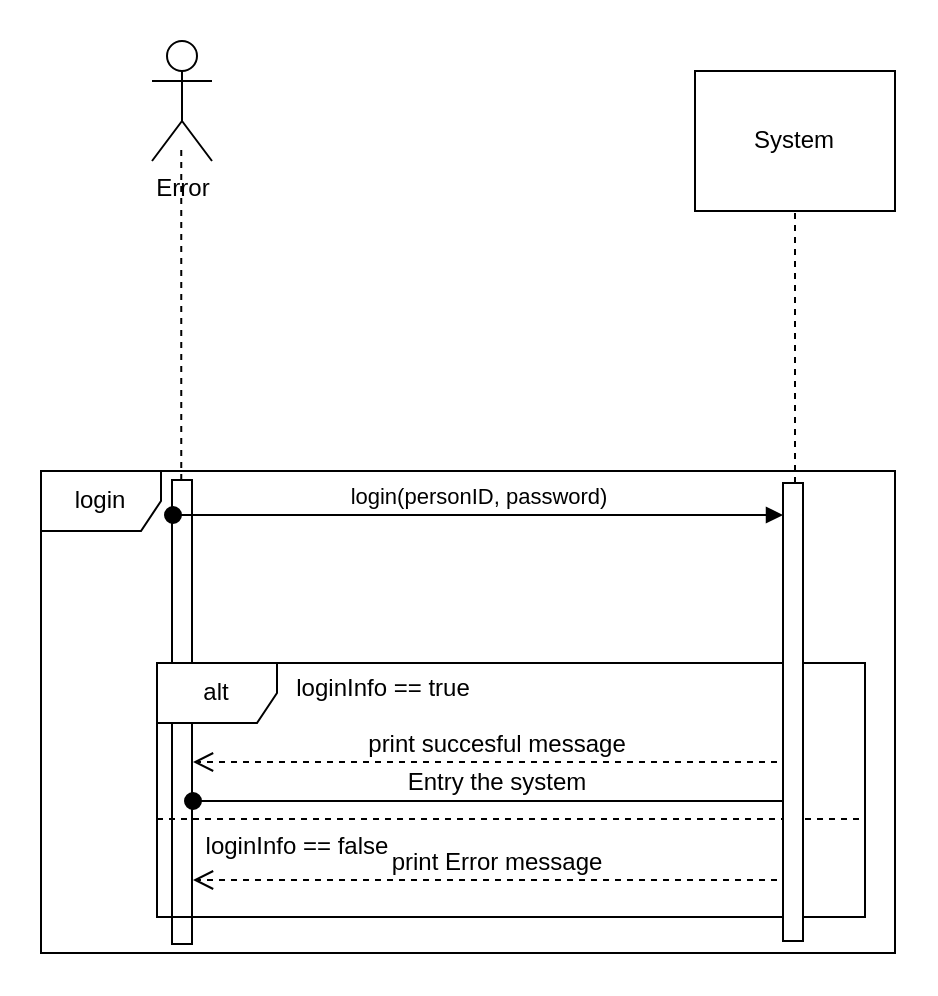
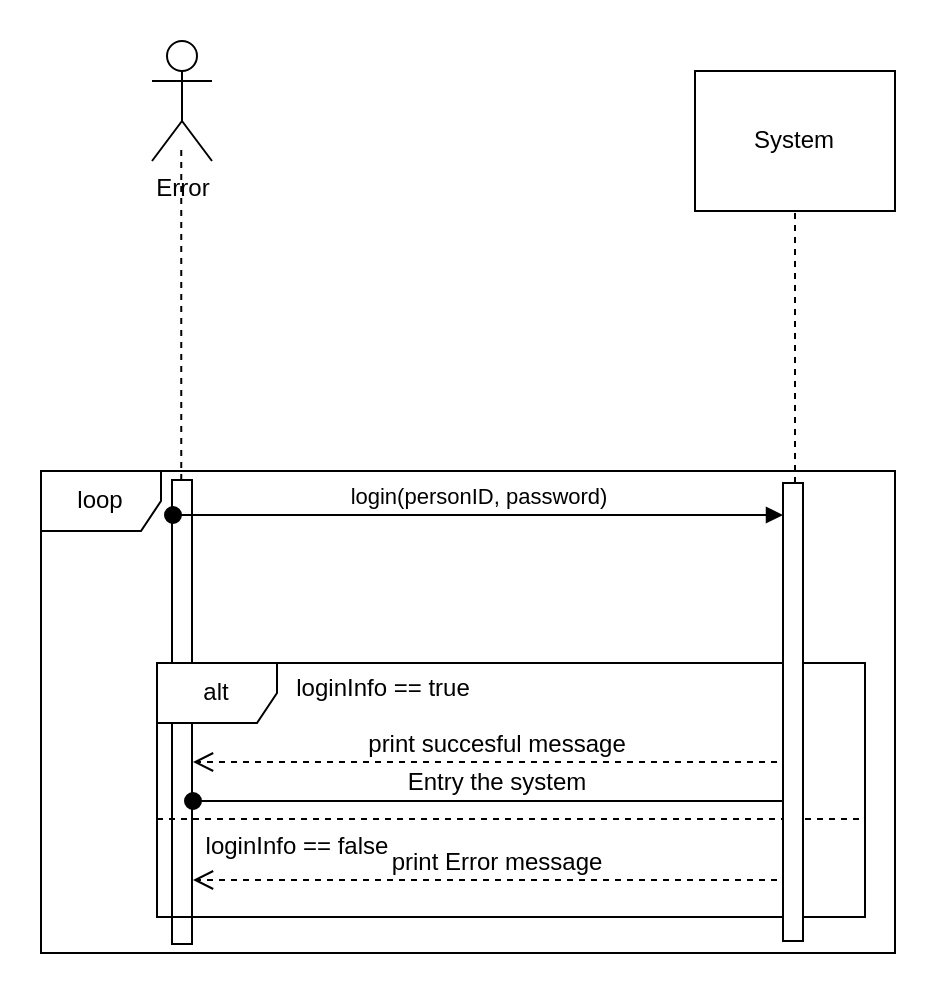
(101, 501) -> (101, 501)
